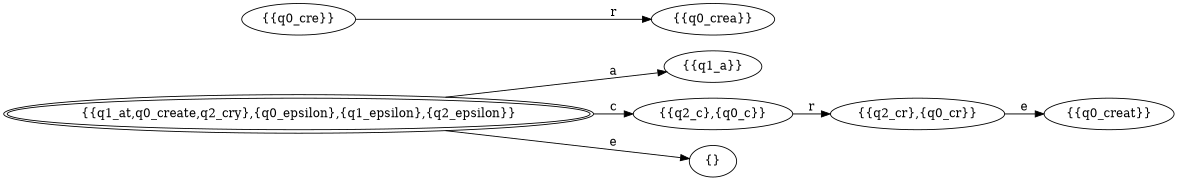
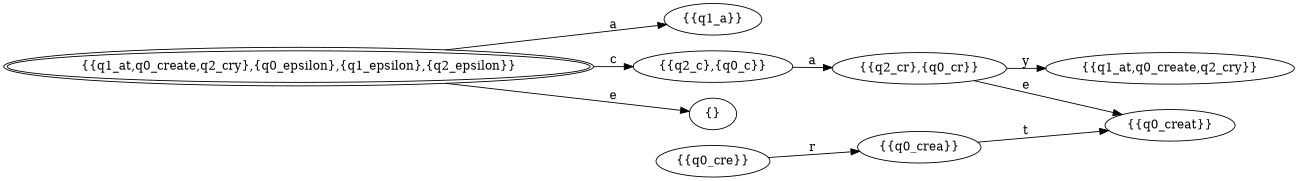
none -> (1170, 68)
(812, 107) -> (812, 61)
none -> (1039, 137)
